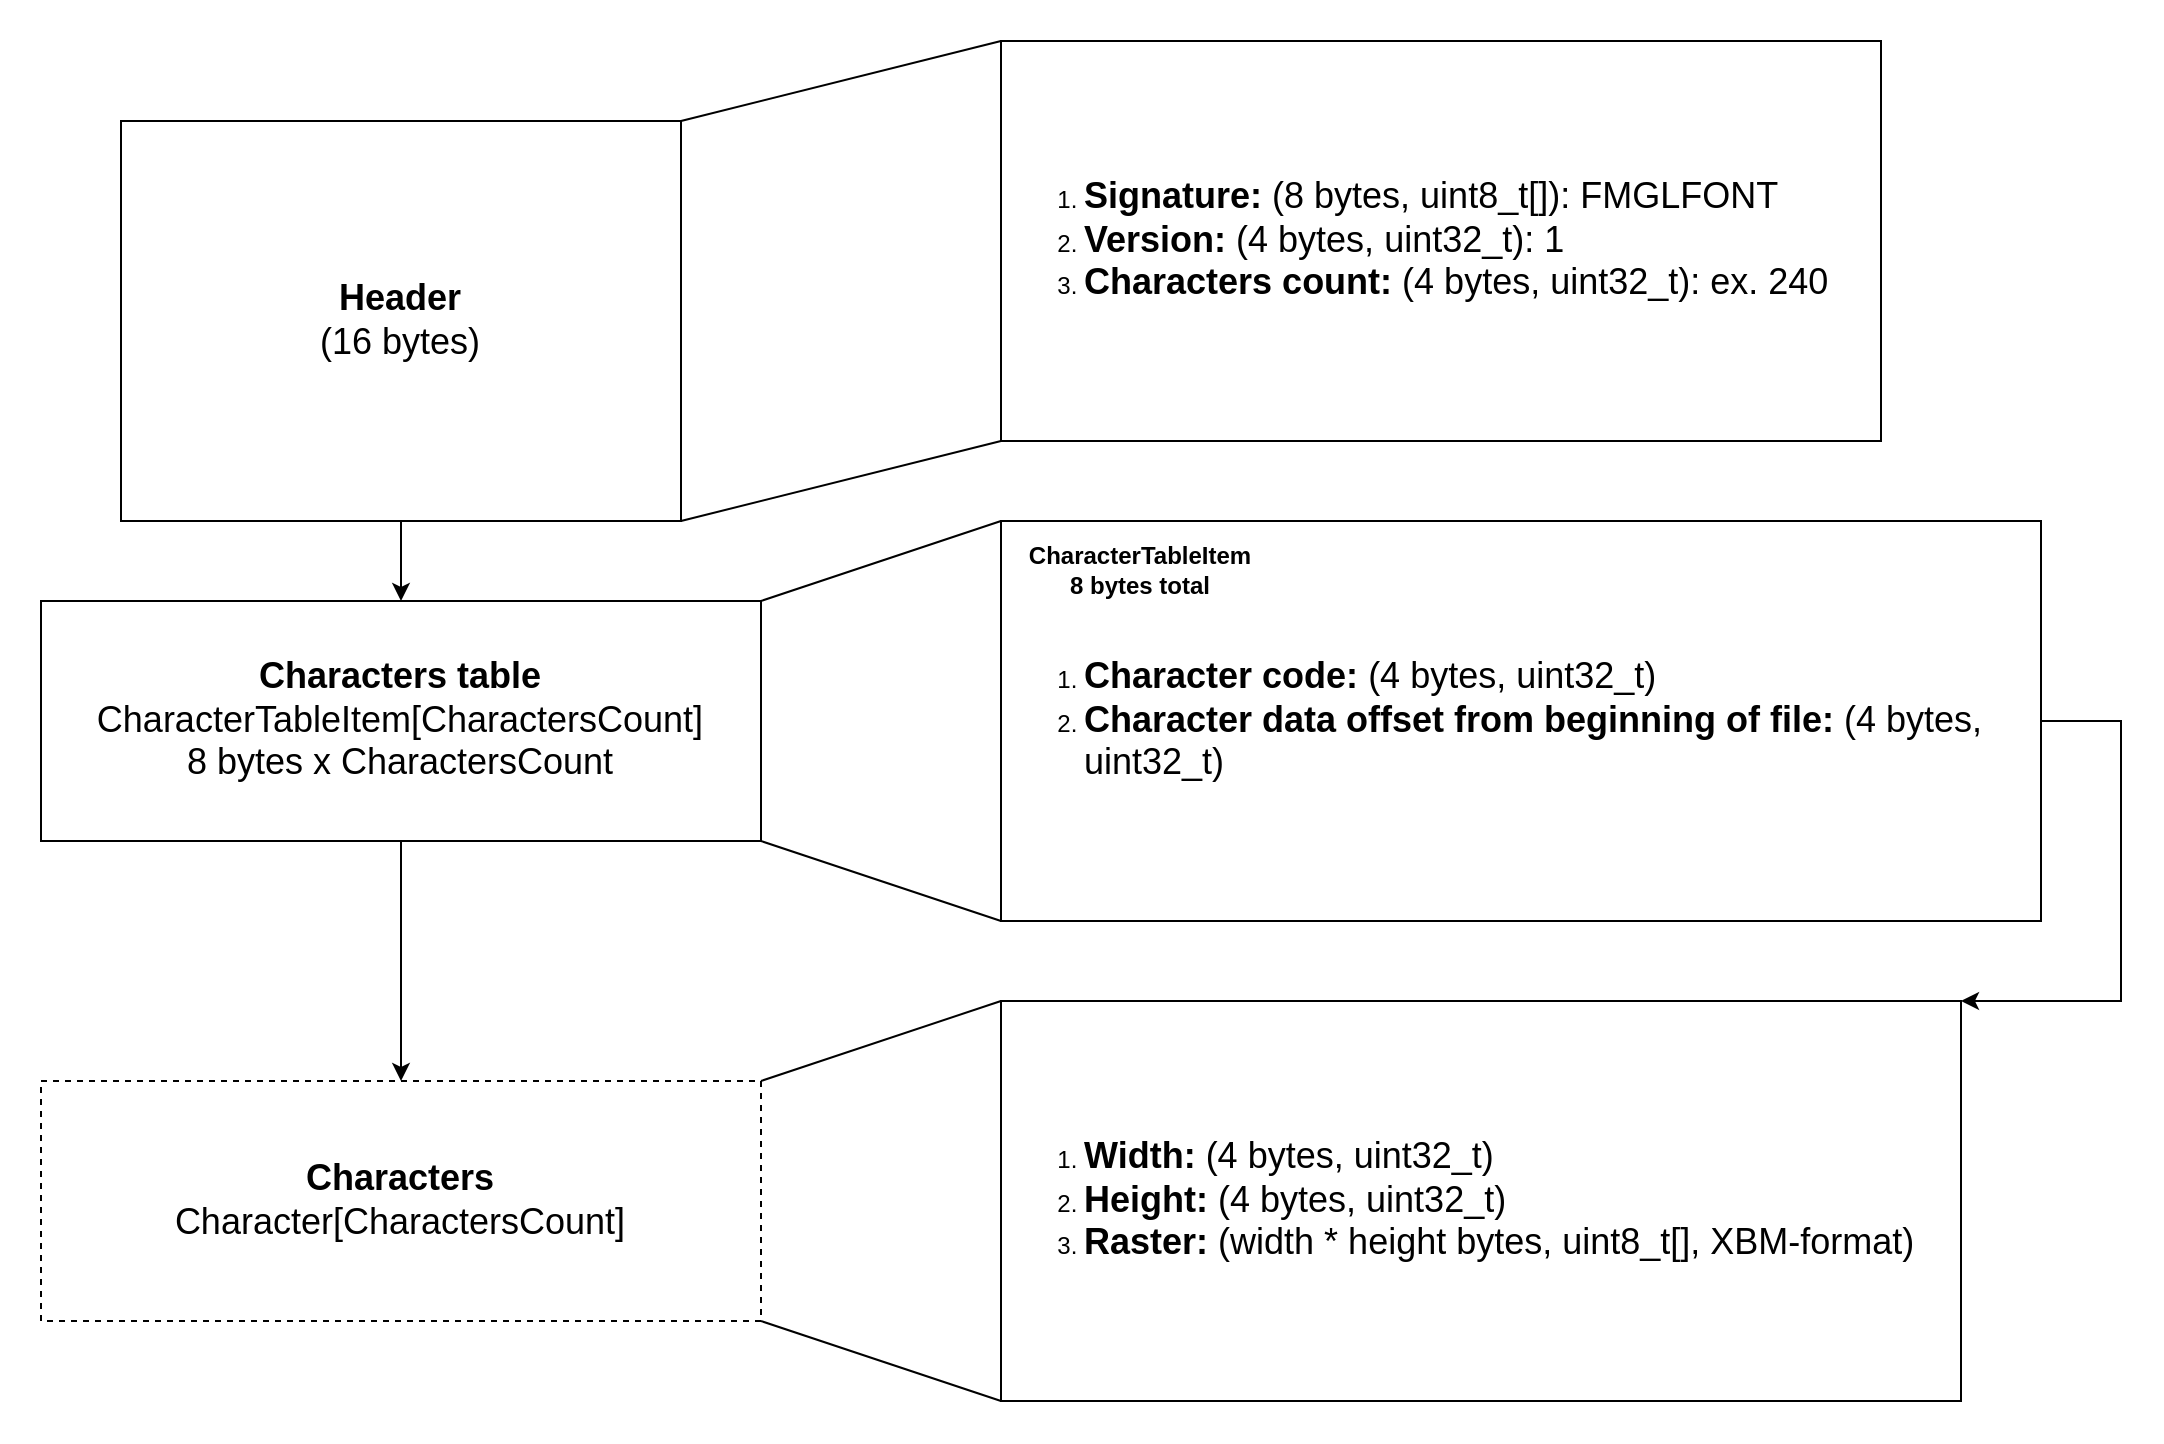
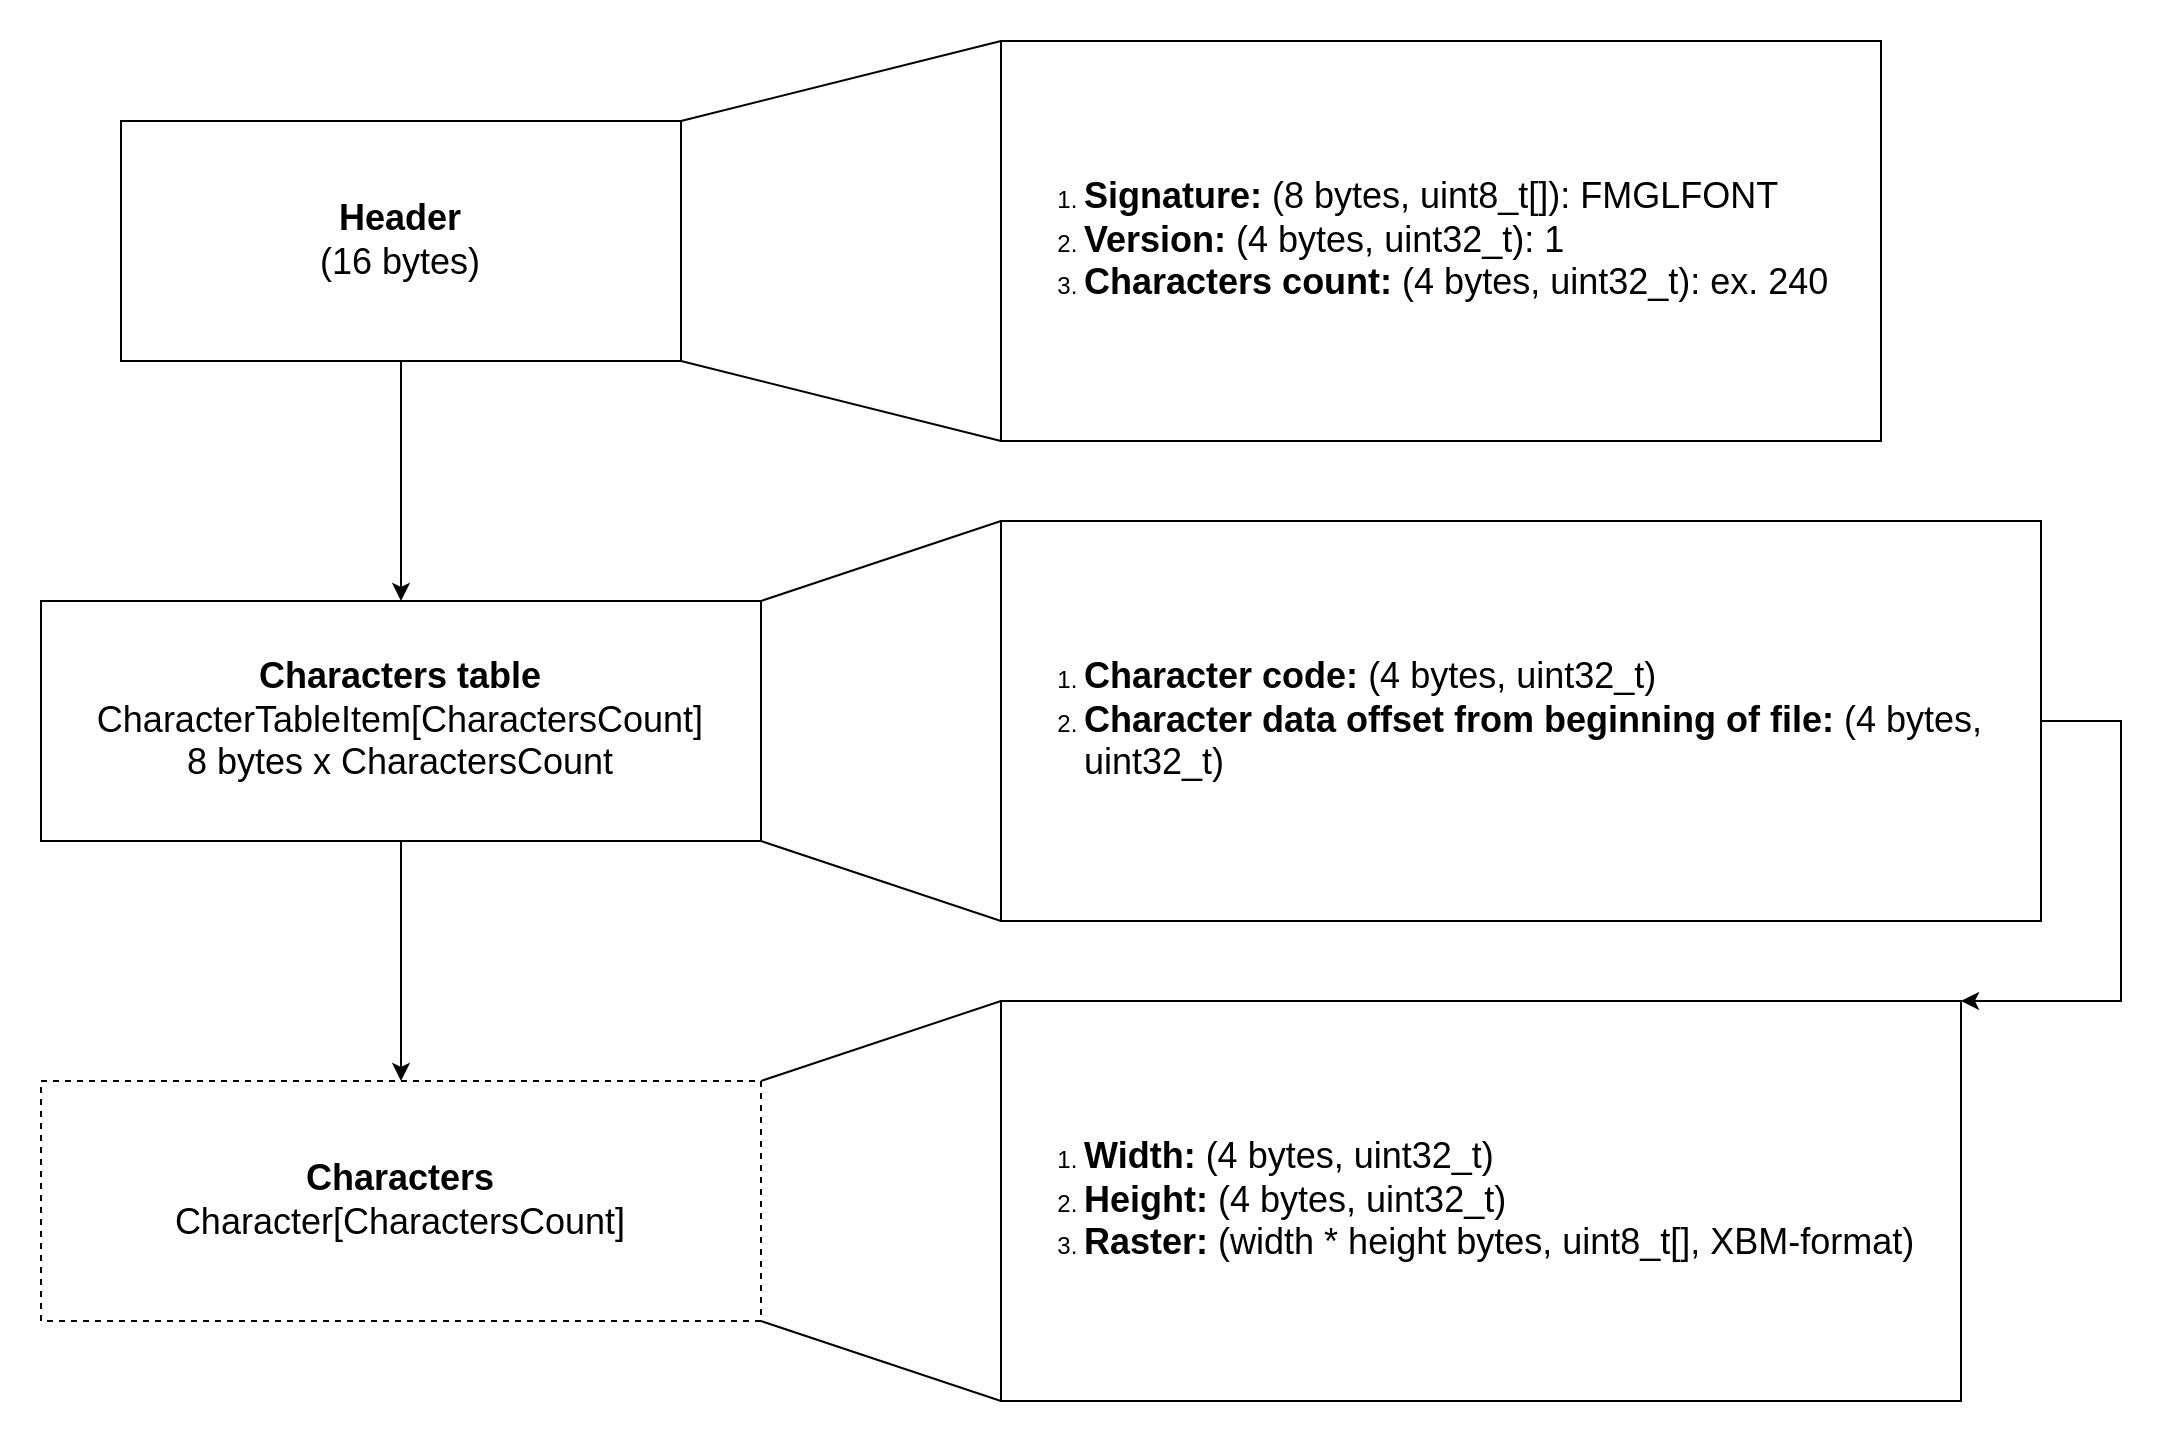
(401, 321) -> (401, 241)
(1141, 571) -> none
